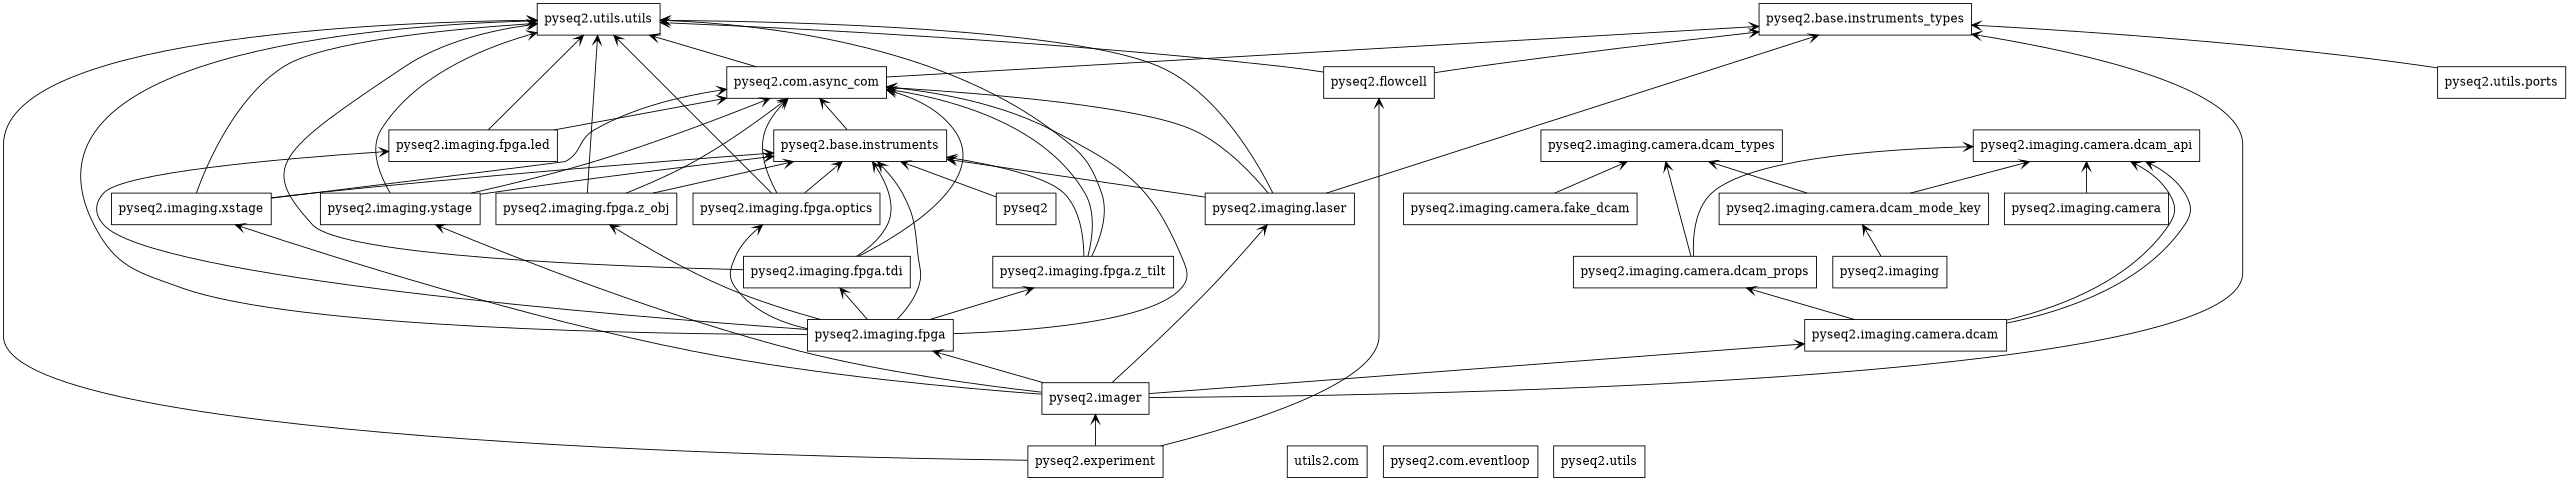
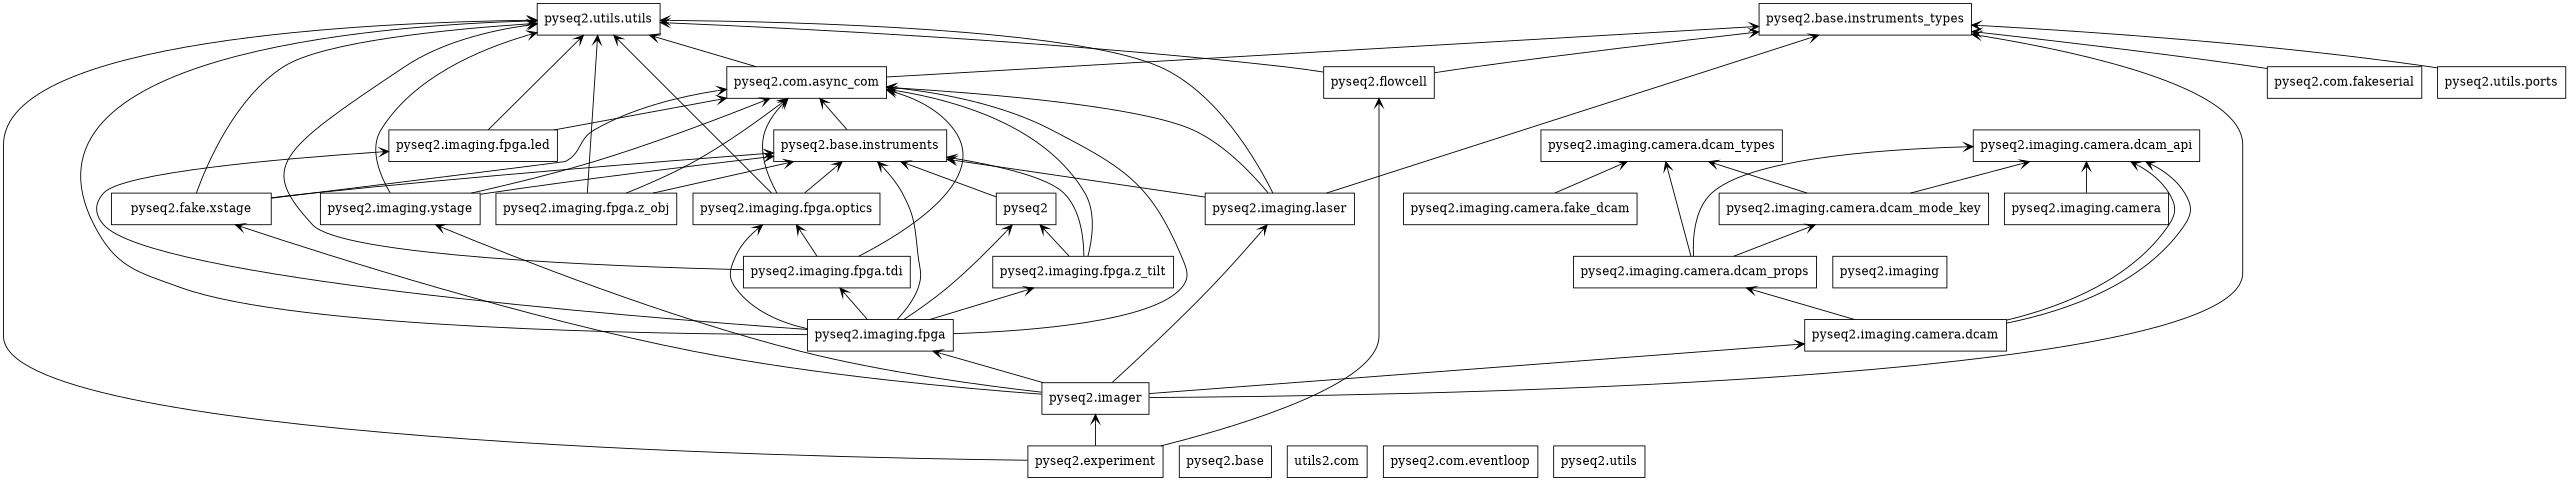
(926, 66) -> (1058, 244)
none -> (2345, 83)
(191, 209) -> (191, 209)
(890, 218) -> (809, 244)
(1874, 244) -> (1770, 242)
(715, 283) -> (958, 279)
none -> (1225, 462)
